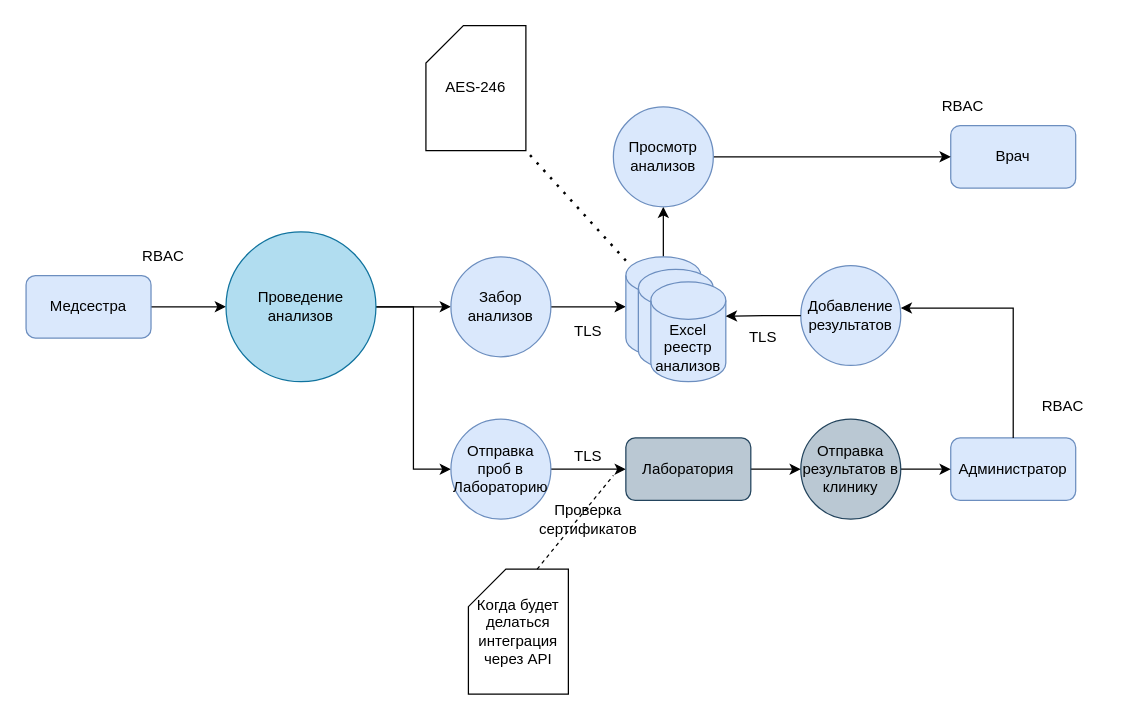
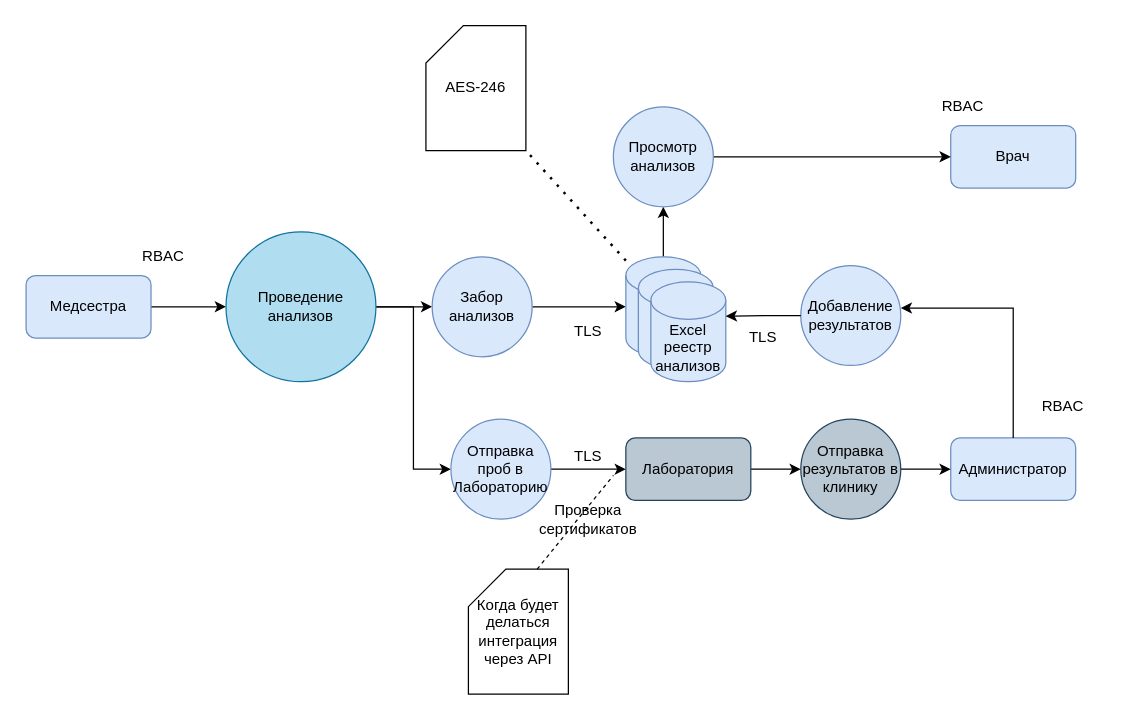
(501, 307) -> (482, 307)
